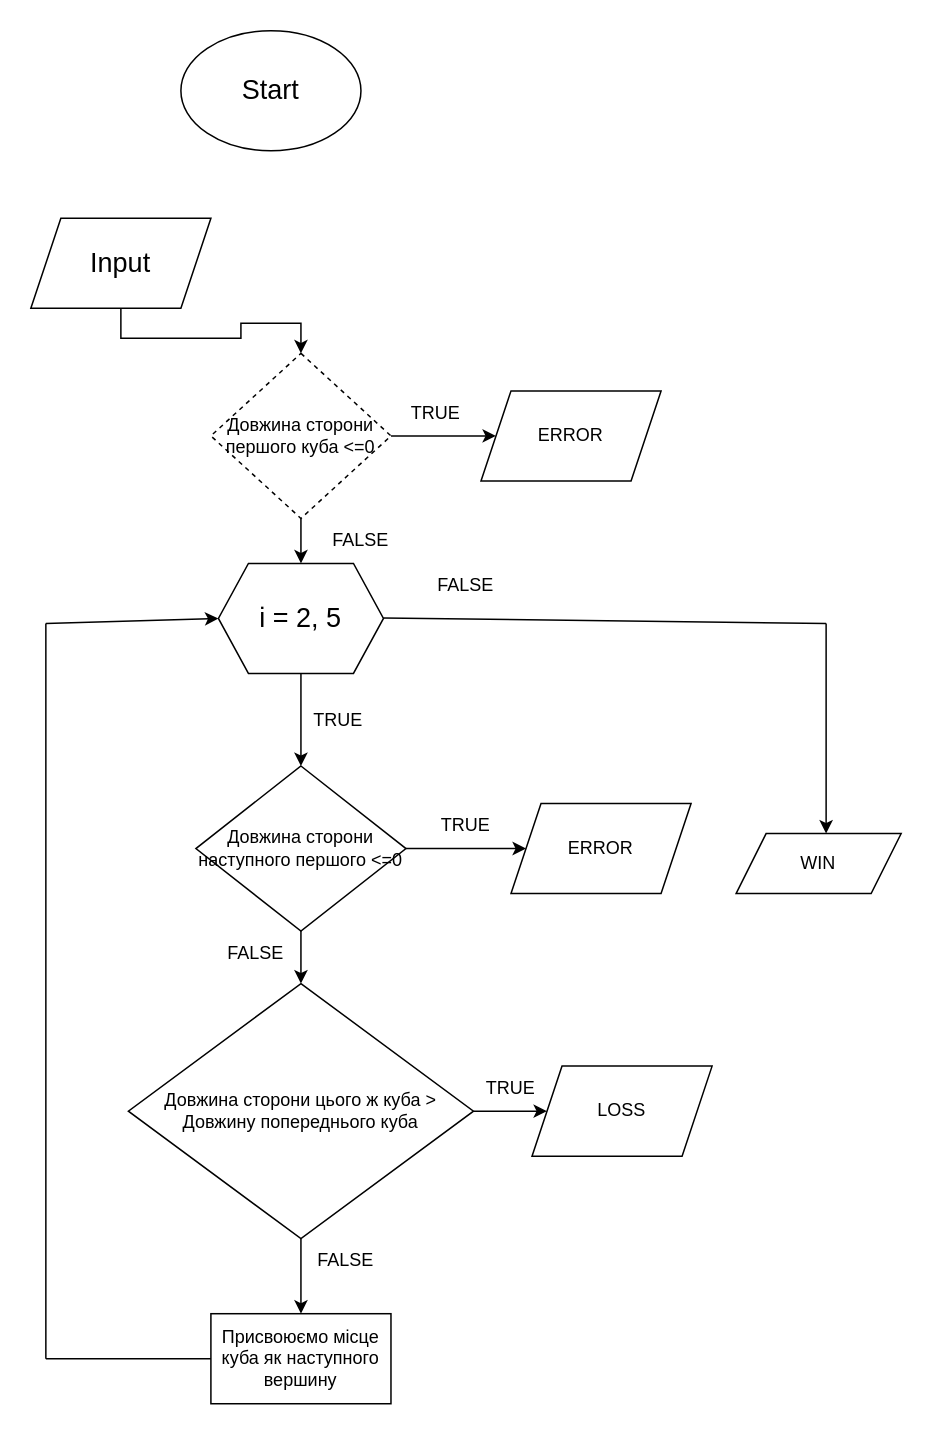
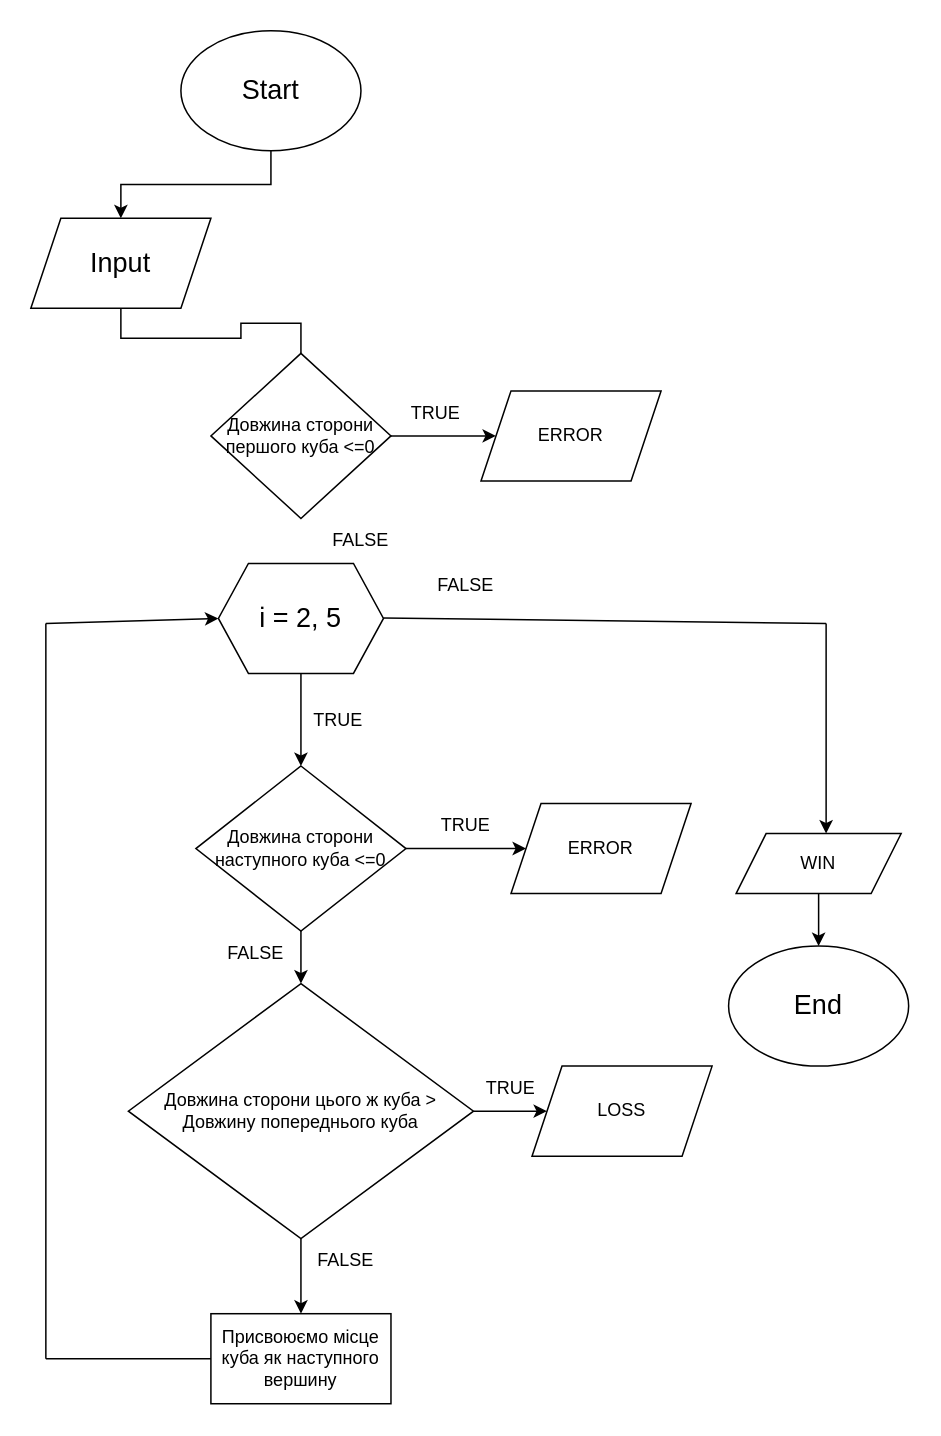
none -> (201, 185)
(301, 342) -> (301, 346)
(301, 436) -> (301, 436)
(301, 546) -> none
(301, 848) -> (301, 848)
none -> (818, 921)
none -> (818, 1006)
